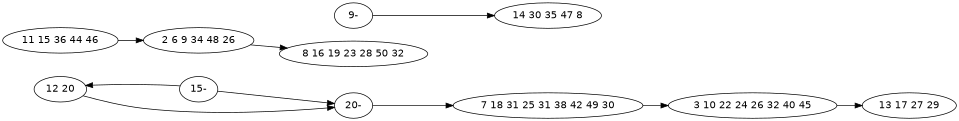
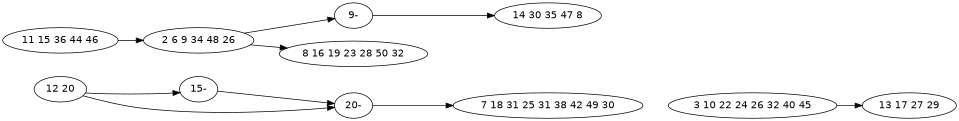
none -> (286, 26)
(136, 84) -> (129, 94)
(652, 106) -> none
